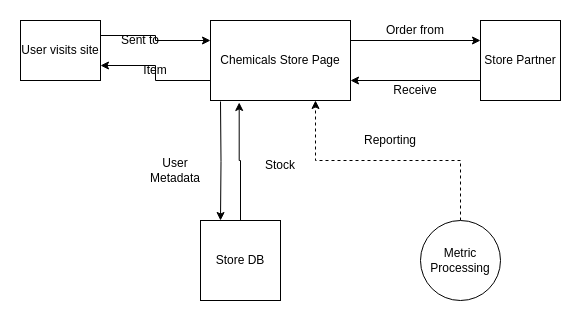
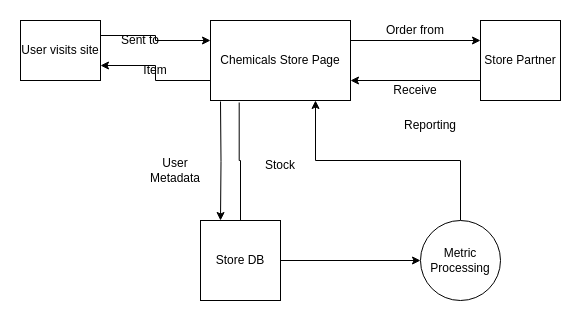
(239, 111) -> (239, 108)
(391, 141) -> (431, 126)
(391, 161) -> (391, 161)
none -> (347, 261)
